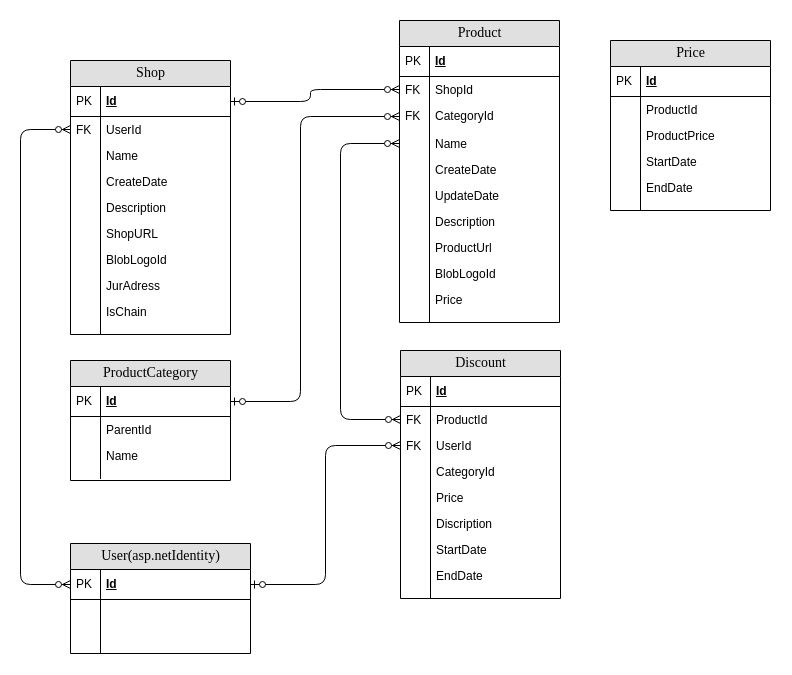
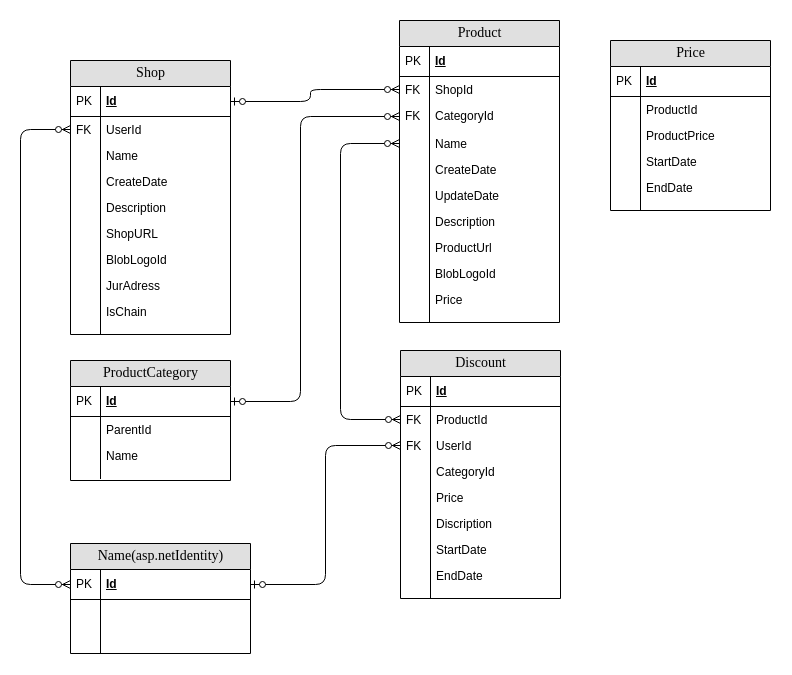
(161, 557) -> (161, 557)
